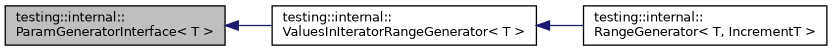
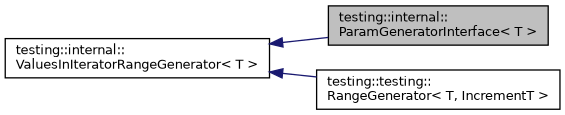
(255, 26) -> (306, 40)
(705, 26) -> (438, 90)
